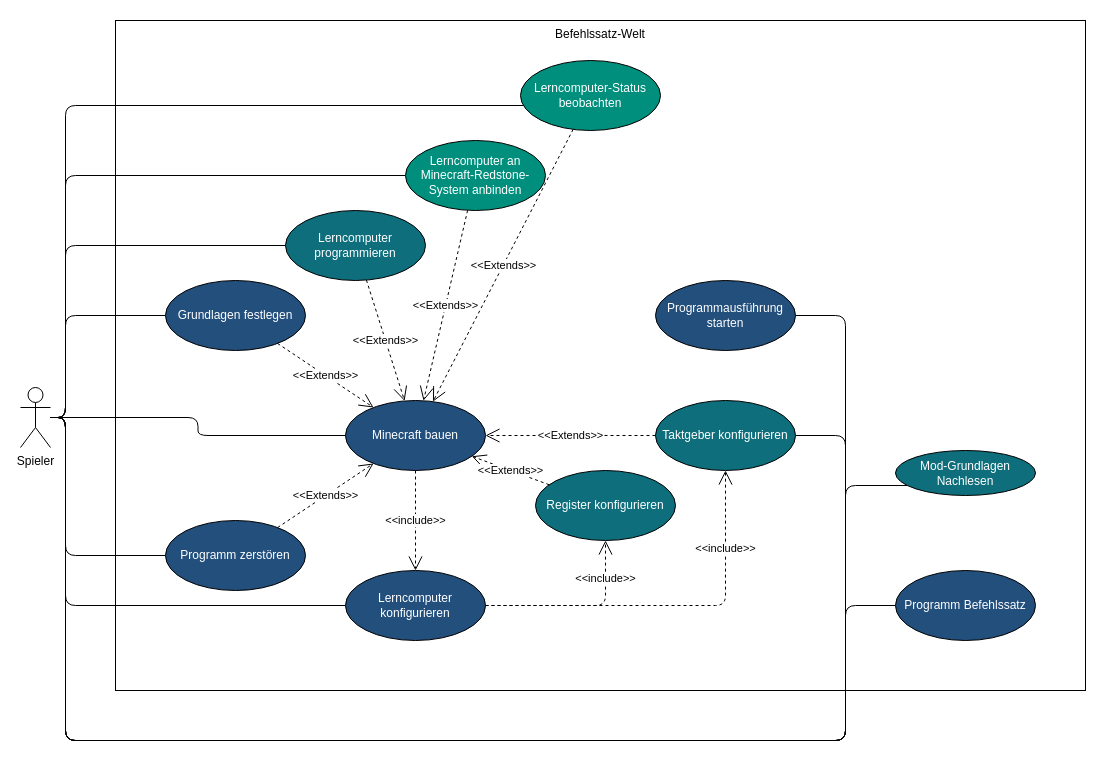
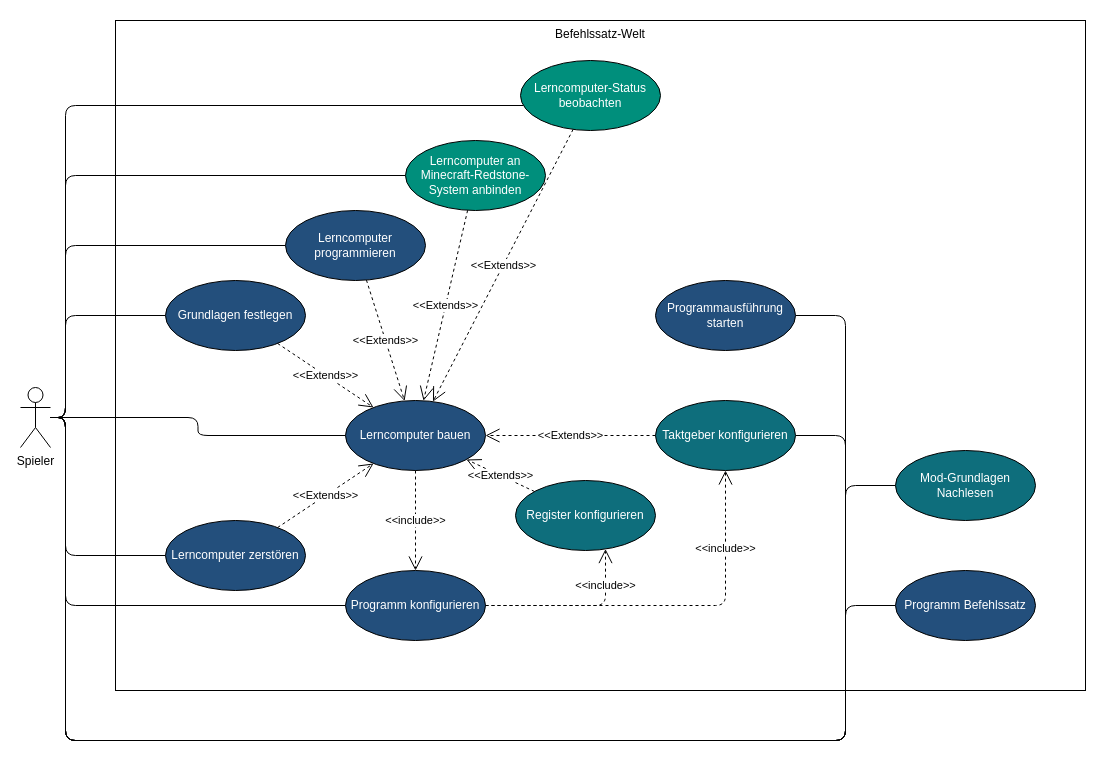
(356, 246) -> (356, 246)
(416, 436) -> (416, 436)
(966, 473) -> (966, 486)
(606, 506) -> (586, 516)
(236, 556) -> (236, 556)
(416, 606) -> (416, 606)
